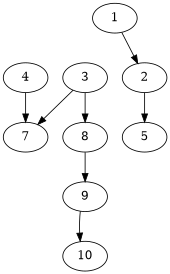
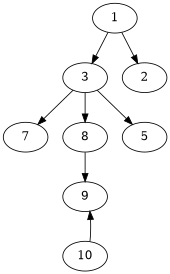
none -> (102, 44)
(26, 78) -> none
(145, 103) -> (112, 104)
(80, 222) -> (91, 231)
